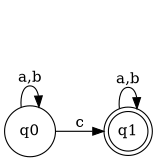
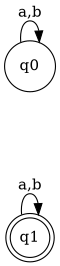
(74, 131) -> none
